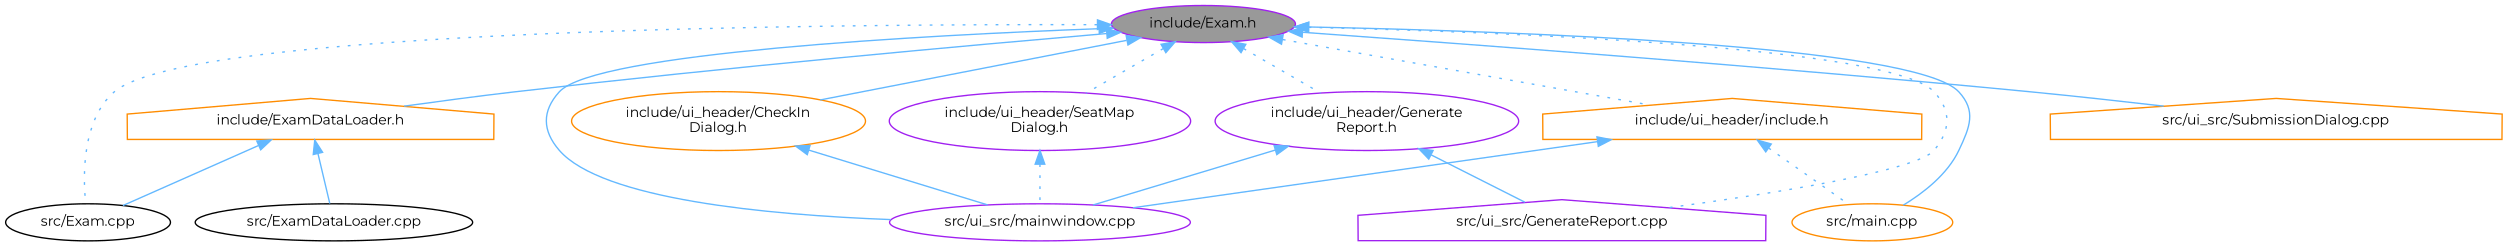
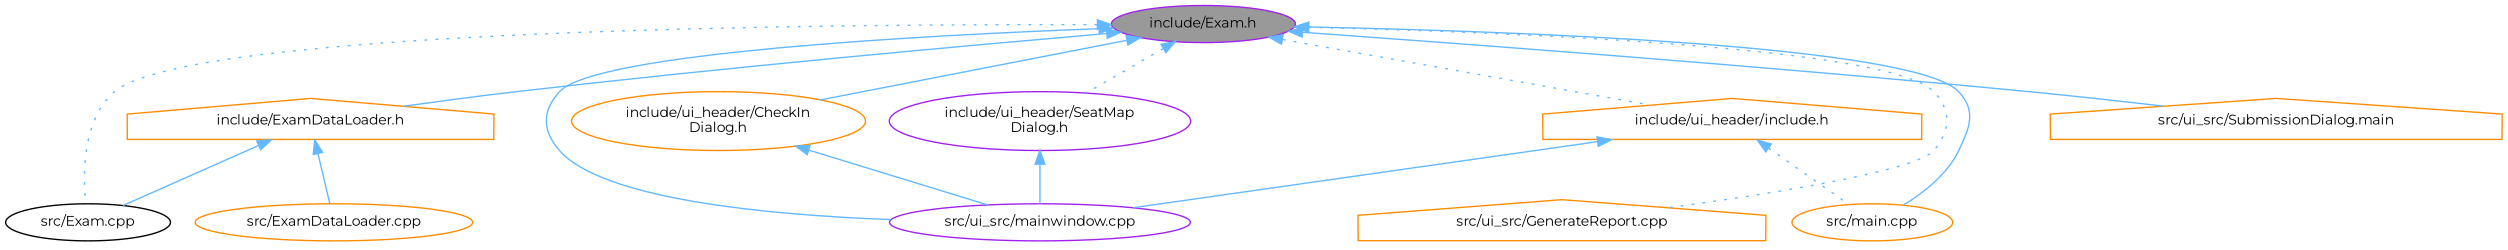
(1367, 121) -> none
(2276, 121) -> (2276, 121)
(1040, 184) -> (1040, 184)
(334, 222) -> (334, 222)
(1562, 222) -> (1562, 222)
